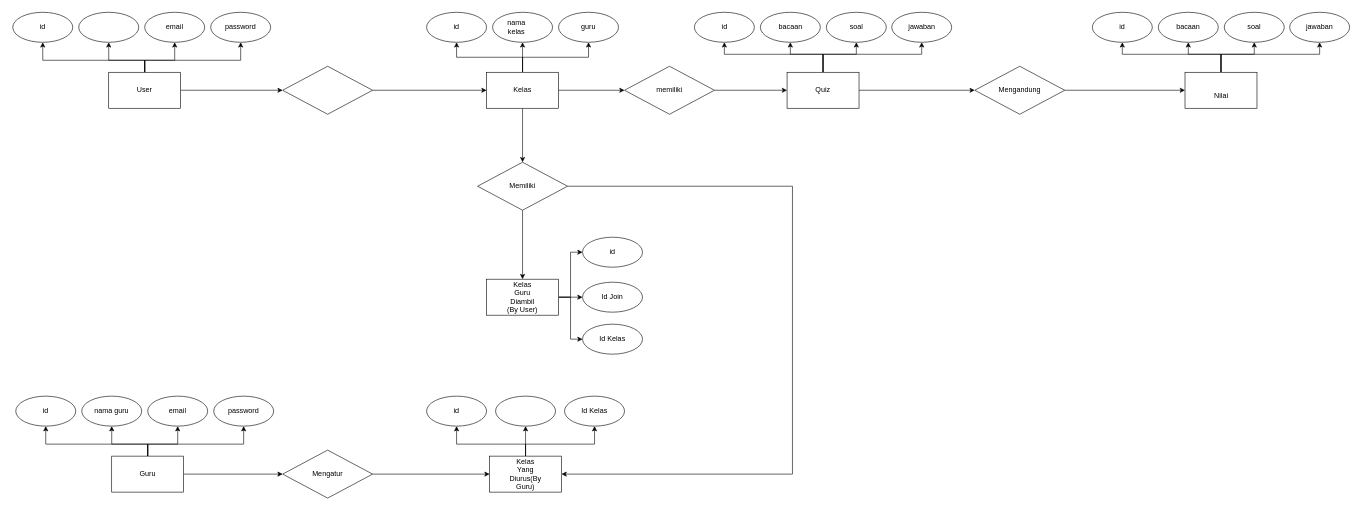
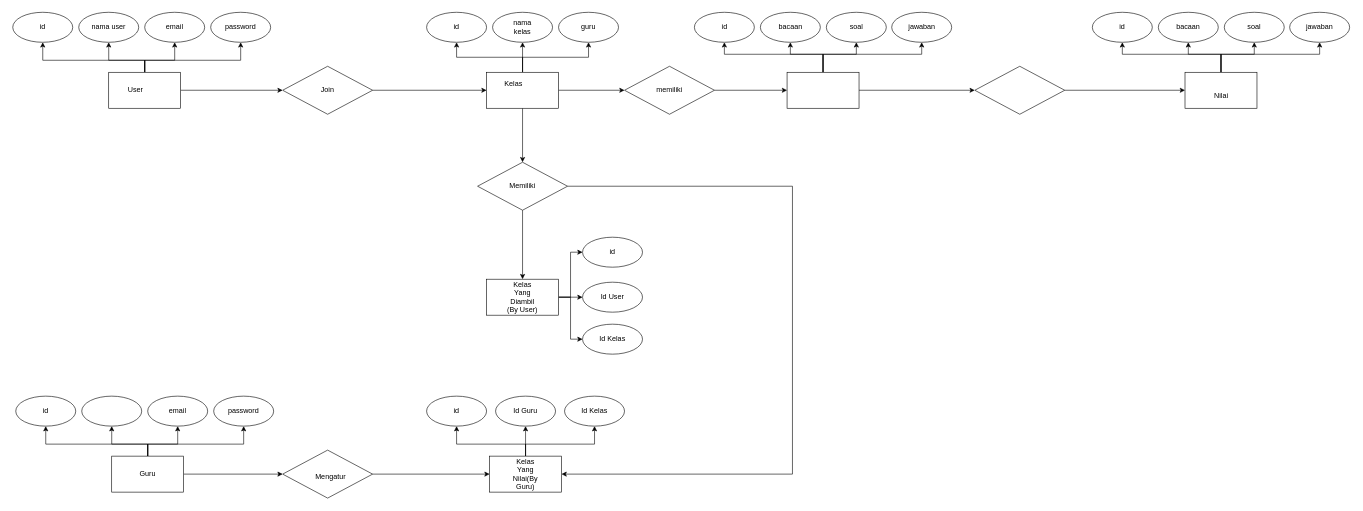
none -> (108, 27)
(516, 27) -> (522, 27)
(144, 90) -> (135, 90)
none -> (327, 90)
(522, 90) -> (513, 84)
(823, 90) -> none
(1020, 90) -> none
(522, 297) -> (522, 297)
(612, 297) -> (612, 297)
(111, 411) -> none
none -> (525, 411)
(327, 474) -> (330, 477)
(525, 474) -> (525, 474)
